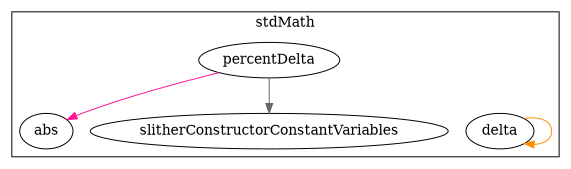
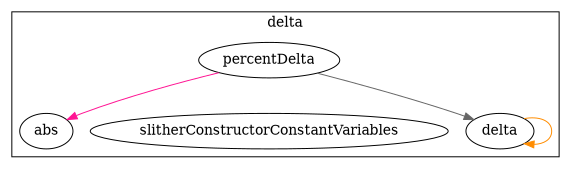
(285, 23) -> (285, 23)
(269, 91) -> (391, 93)
